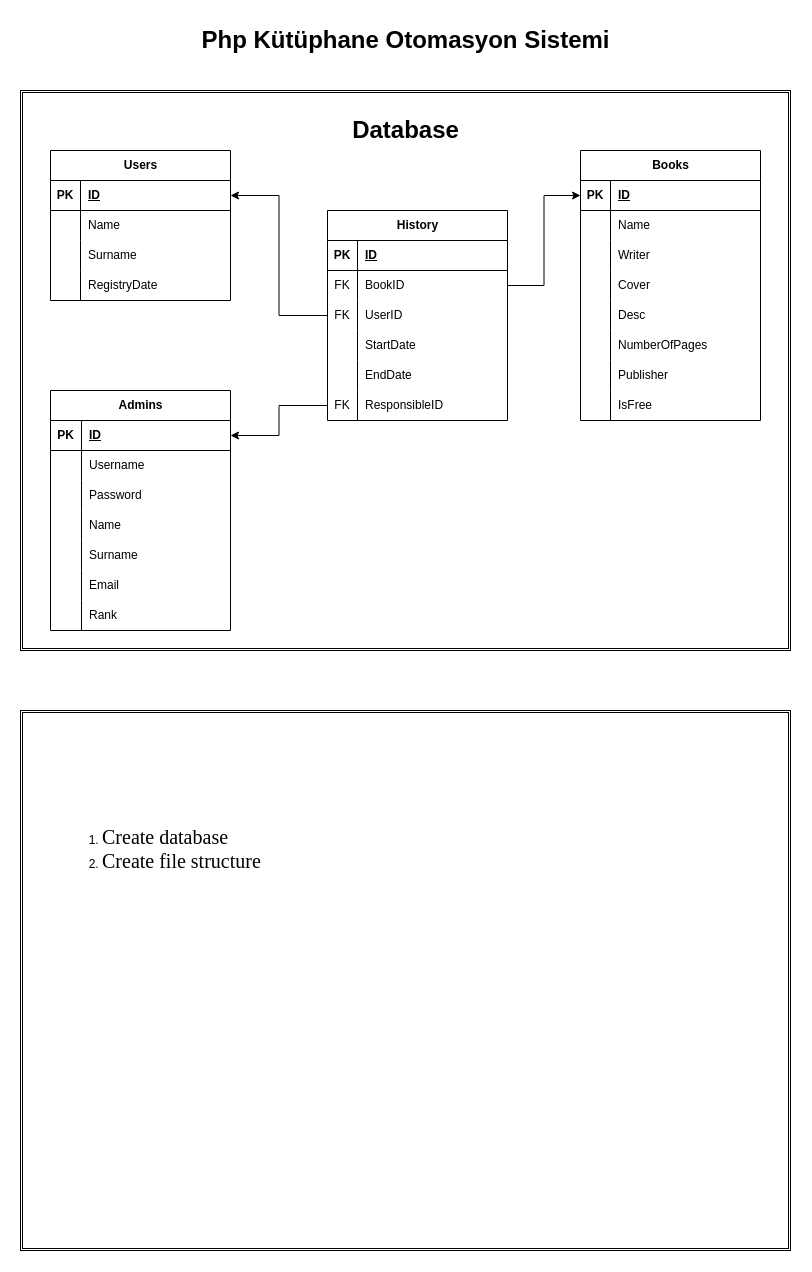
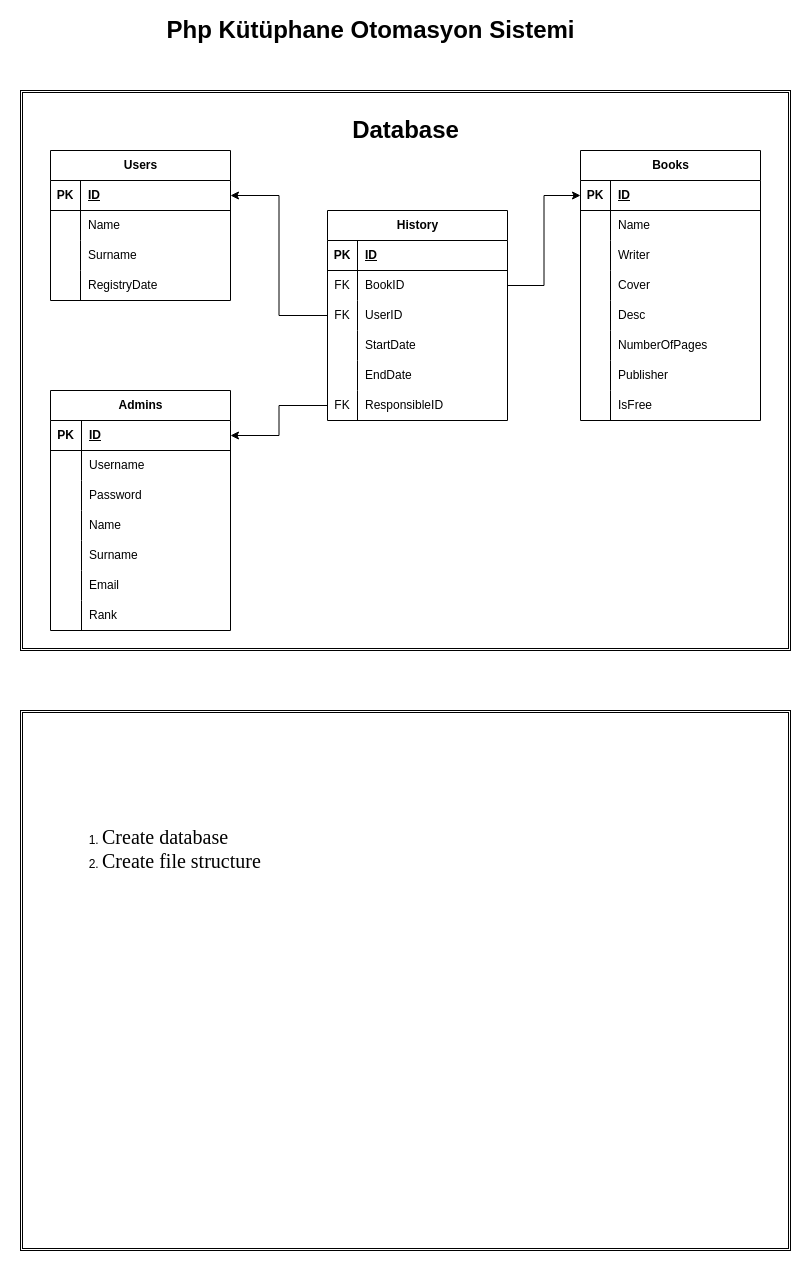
(406, 41) -> (371, 31)
